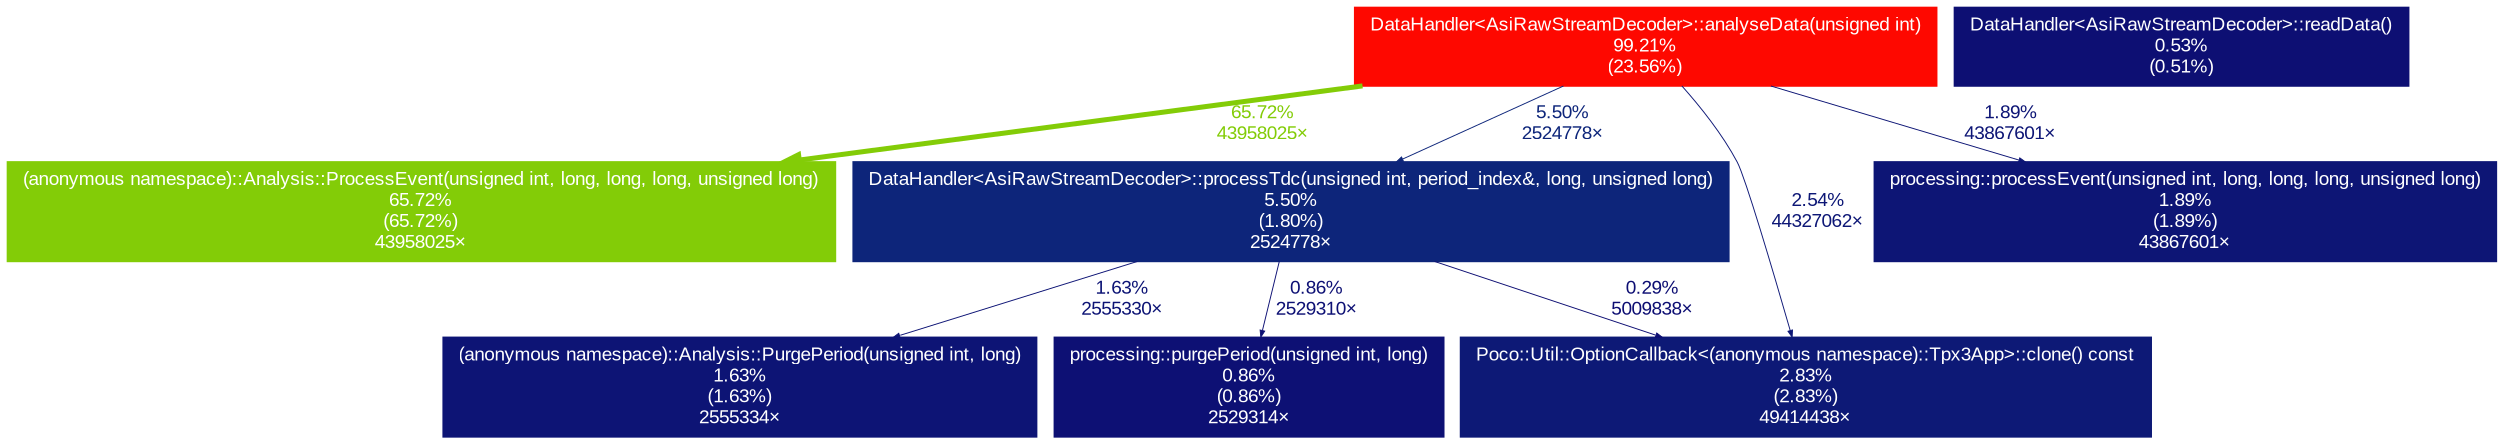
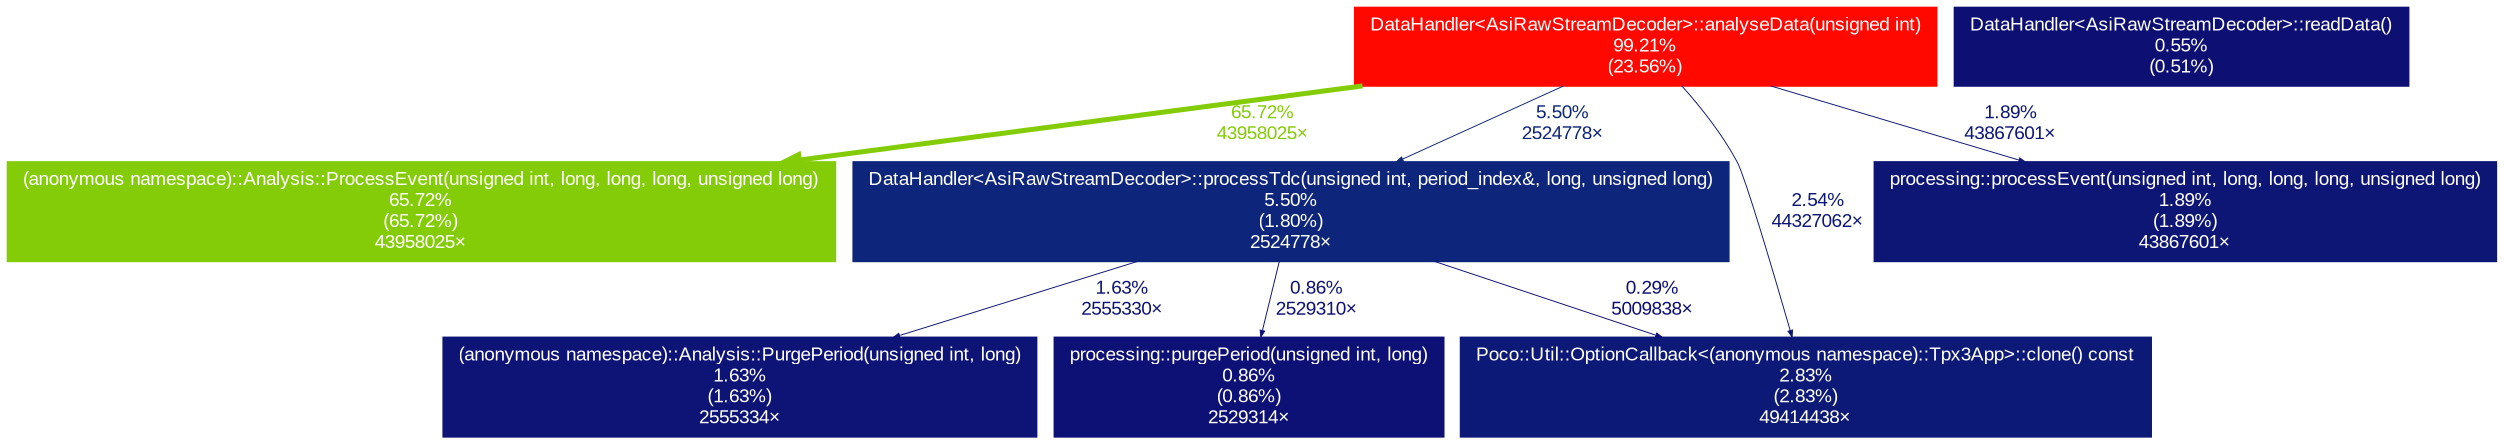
(2182, 47) -> (2182, 47)
